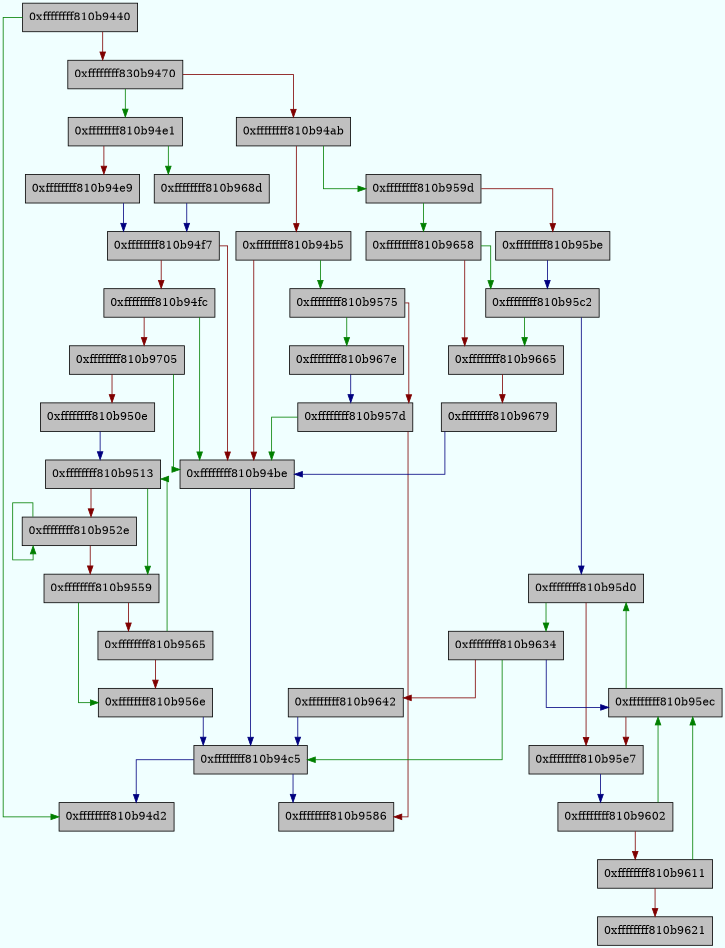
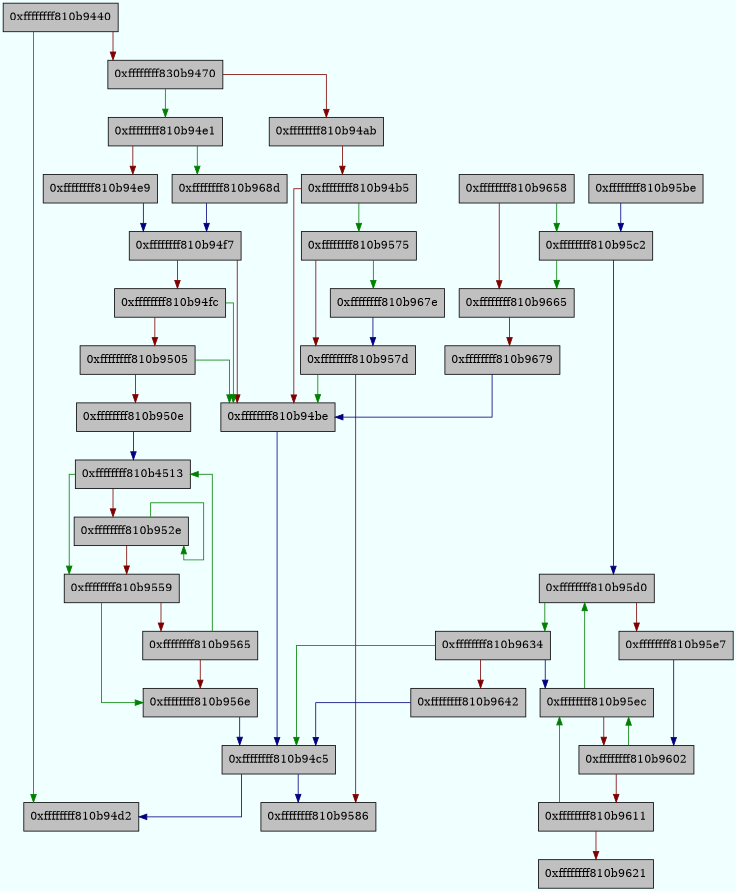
(423, 189) -> none
(127, 360) -> (138, 360)
(103, 474) -> (133, 474)
(626, 727) -> (604, 727)
